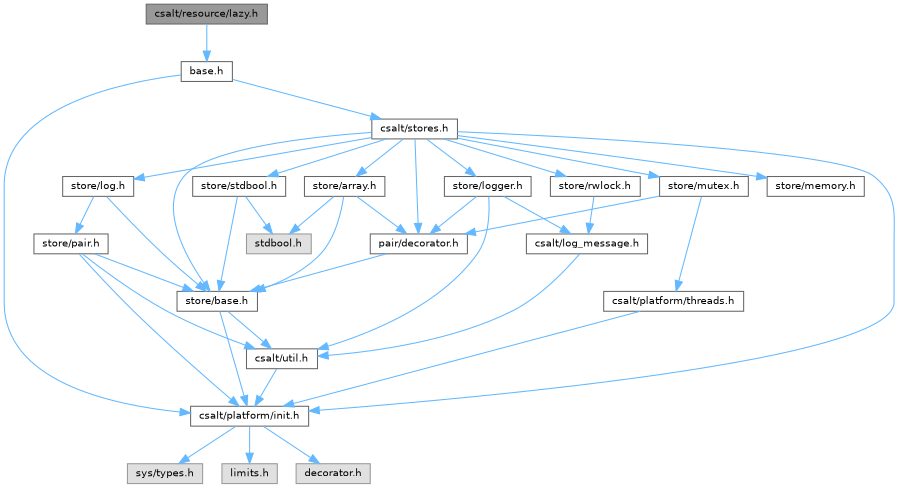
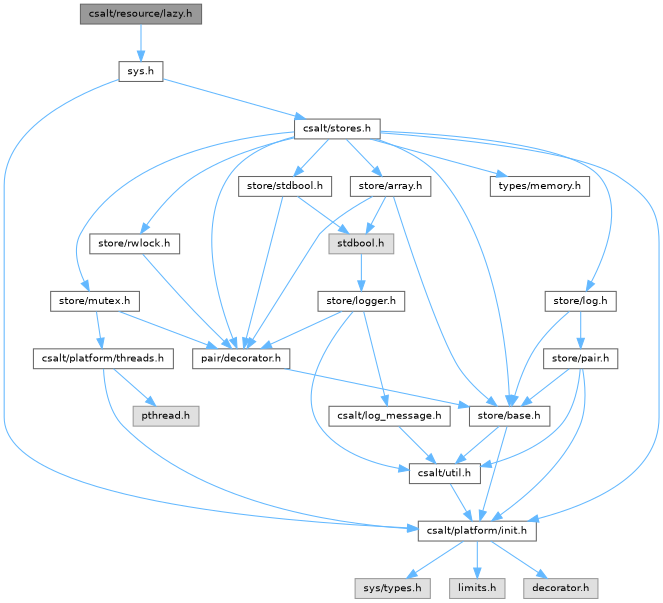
(207, 72) -> (141, 72)
(447, 154) -> (361, 267)
(816, 186) -> (540, 186)
(591, 216) -> (182, 299)
(229, 239) -> (265, 267)
none -> (166, 416)
